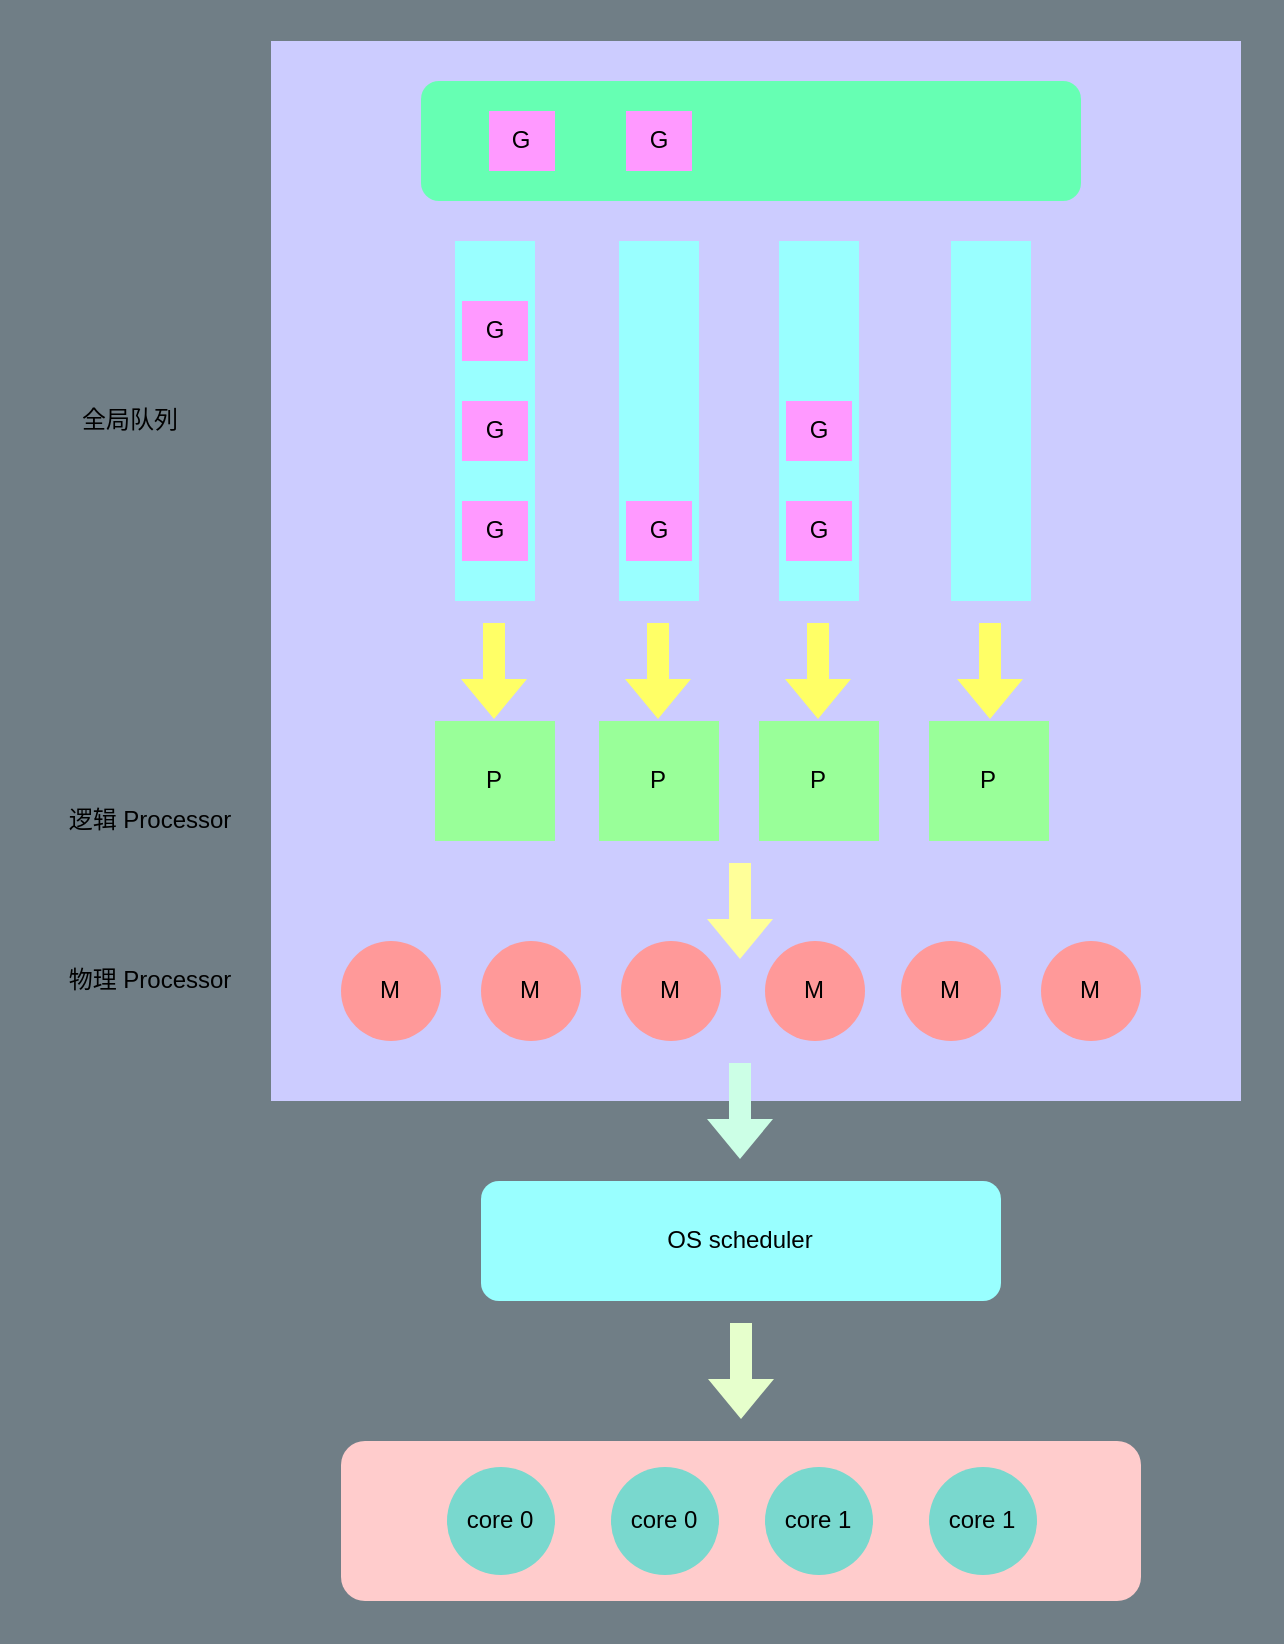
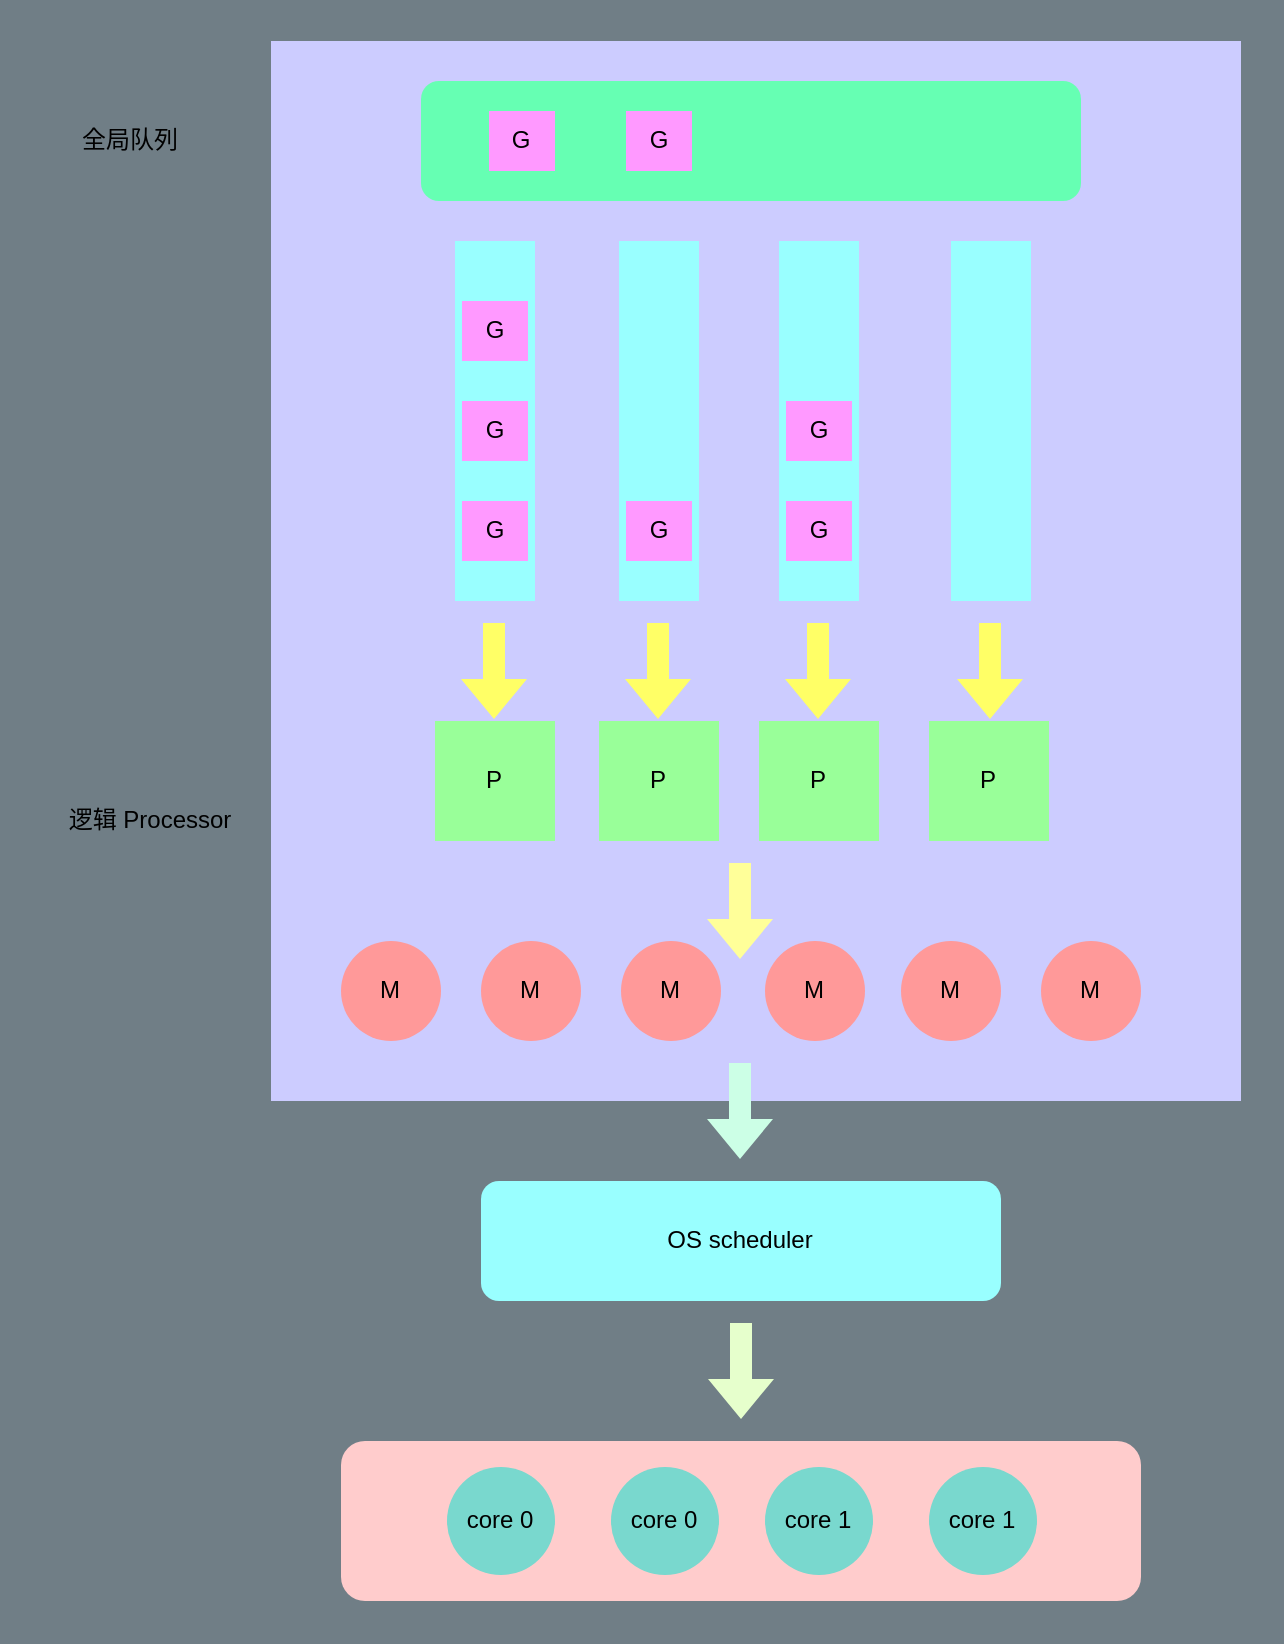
(131, 421) -> (131, 141)
(151, 981) -> none
